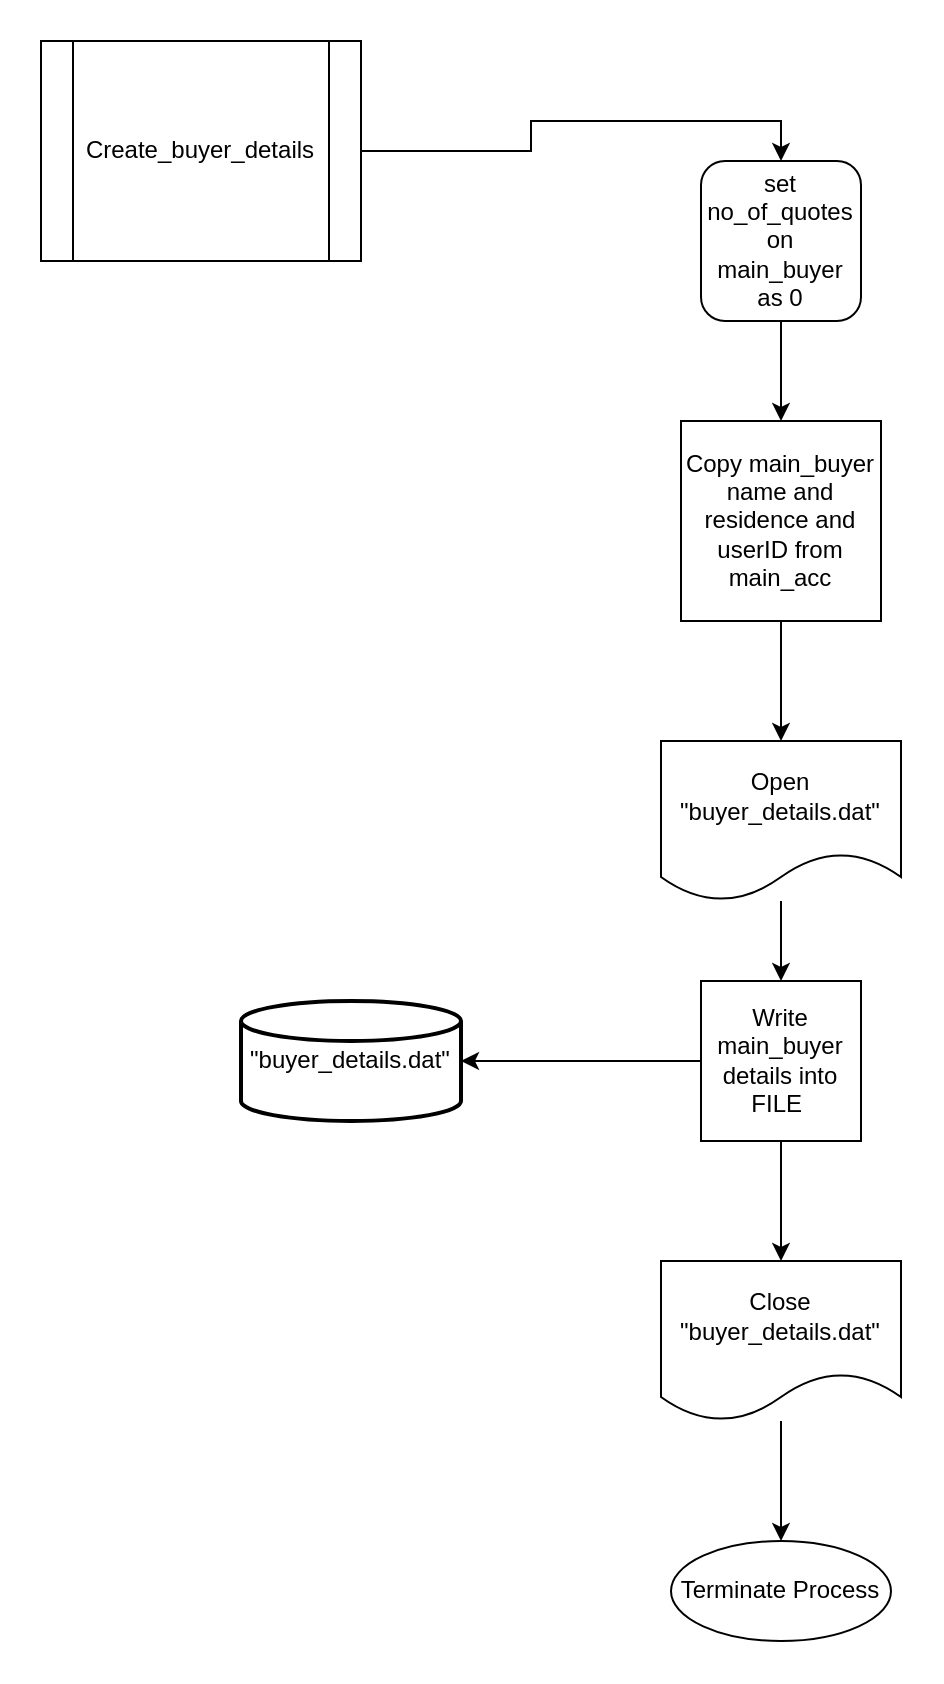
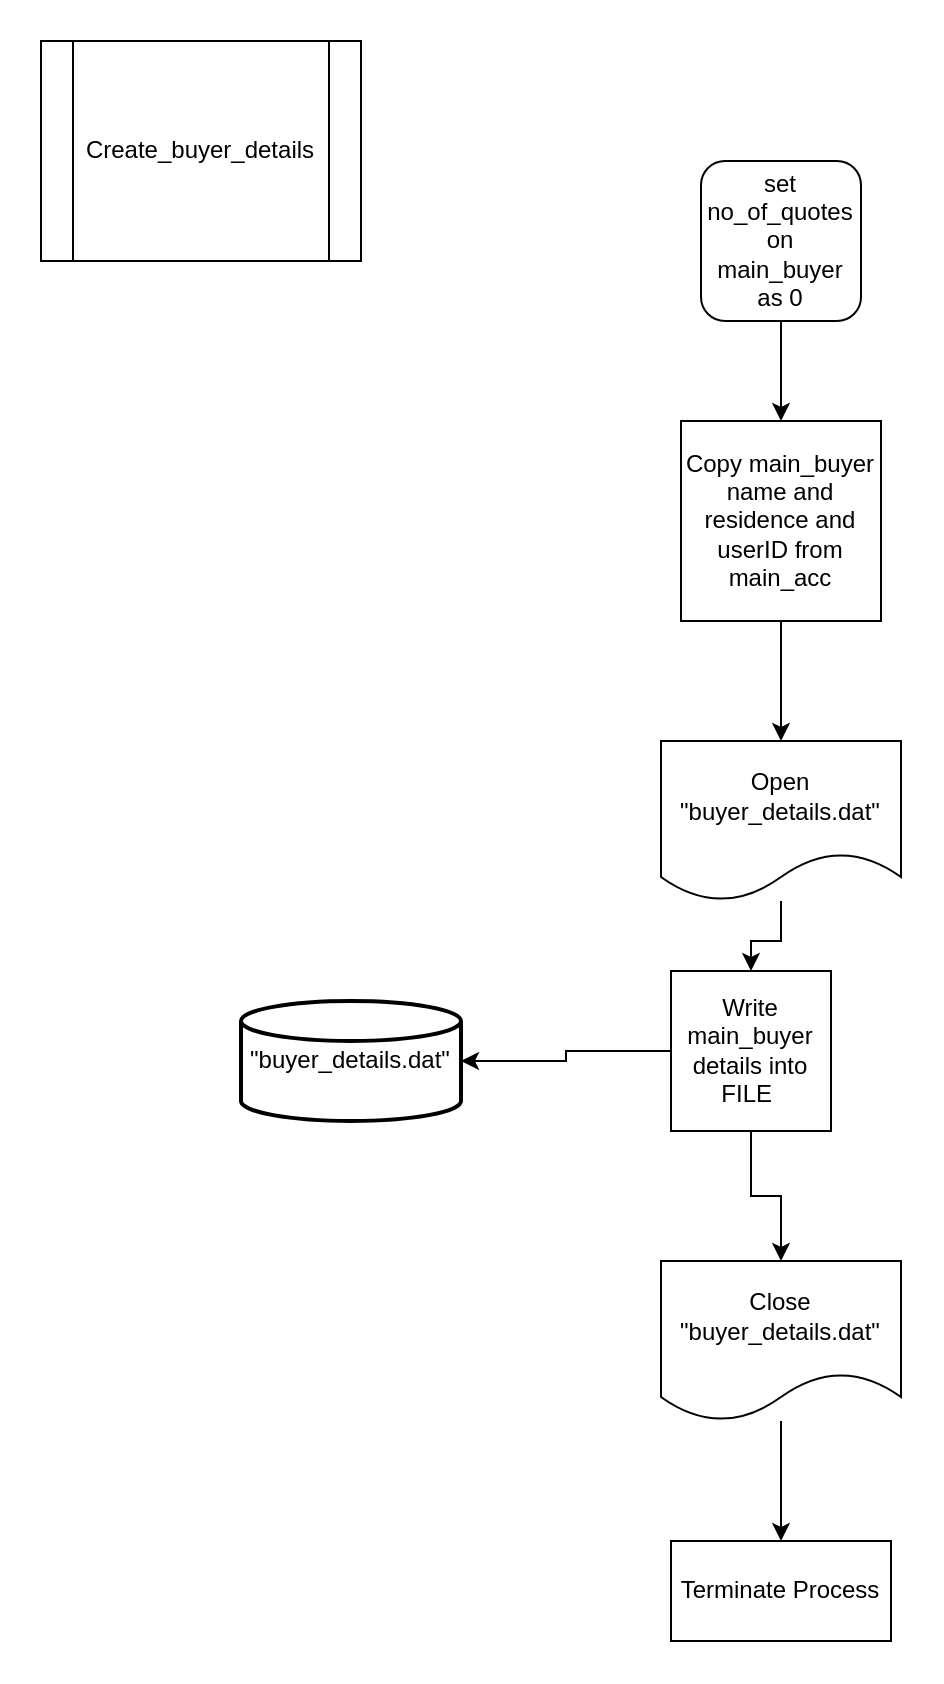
(569, 121) -> none
(781, 1061) -> (751, 1051)
(781, 1591) -> (781, 1591)
